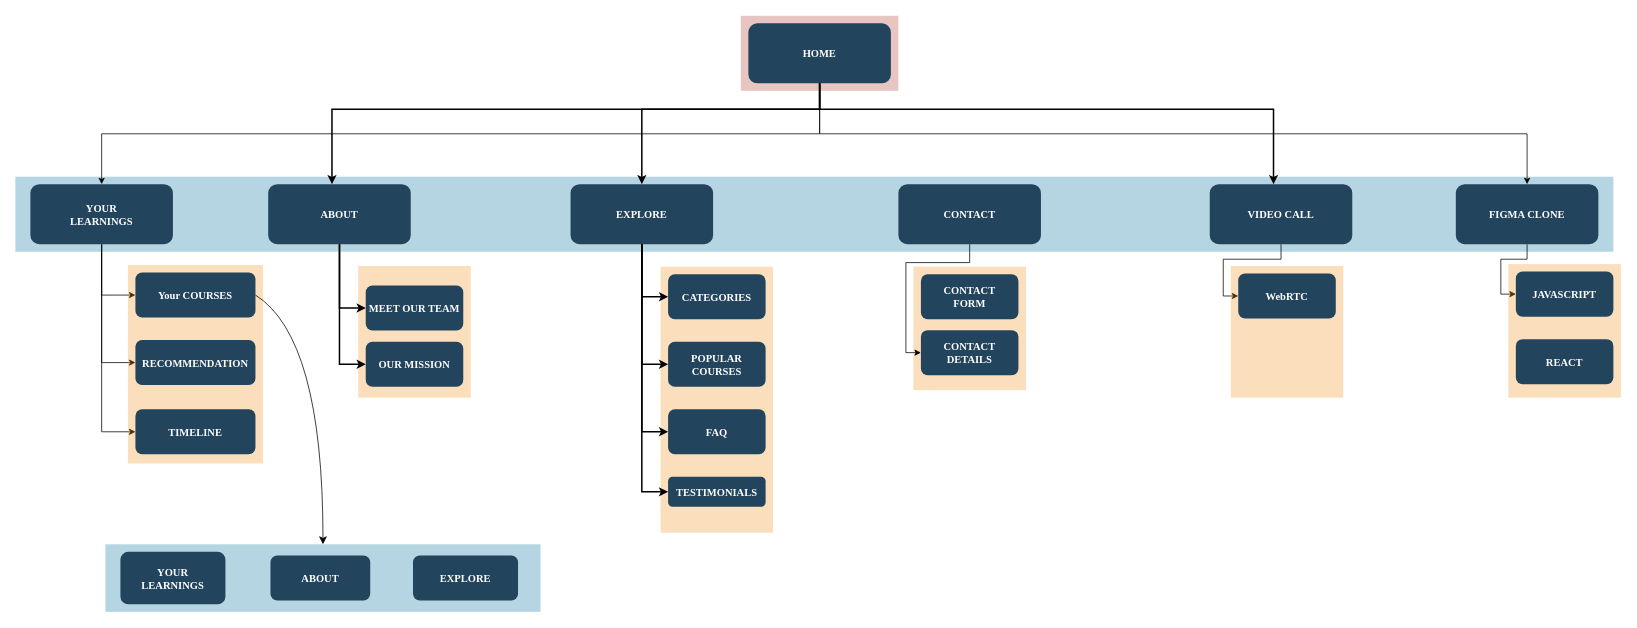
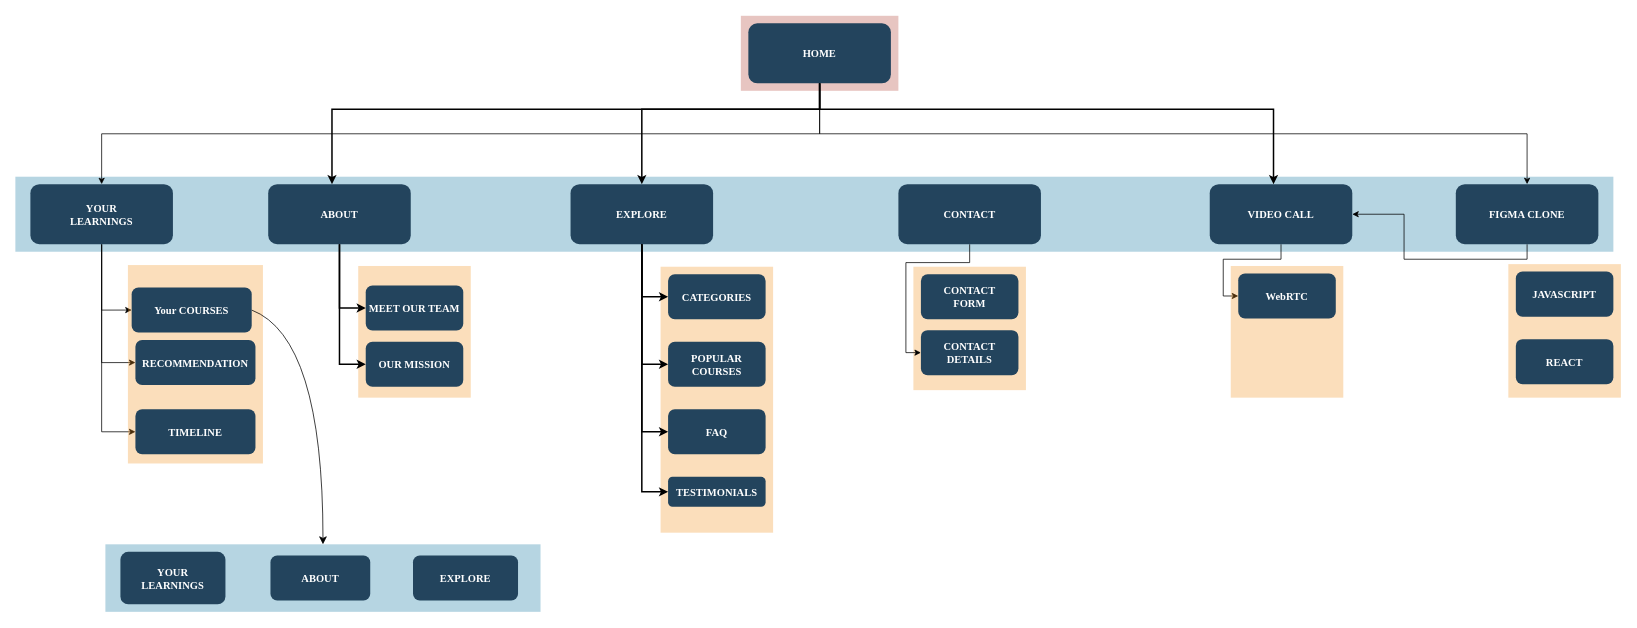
(1500, 281) -> (1452, 259)
(195, 295) -> (192, 310)
